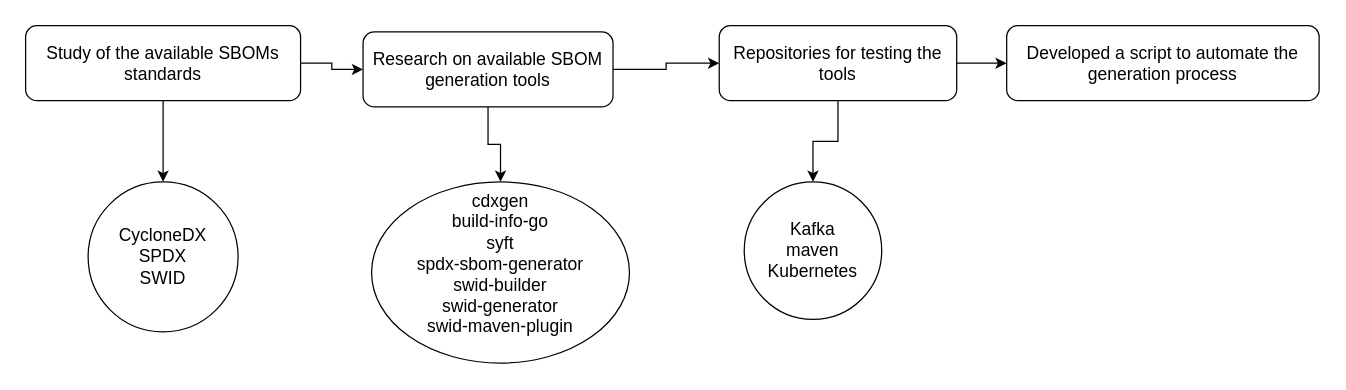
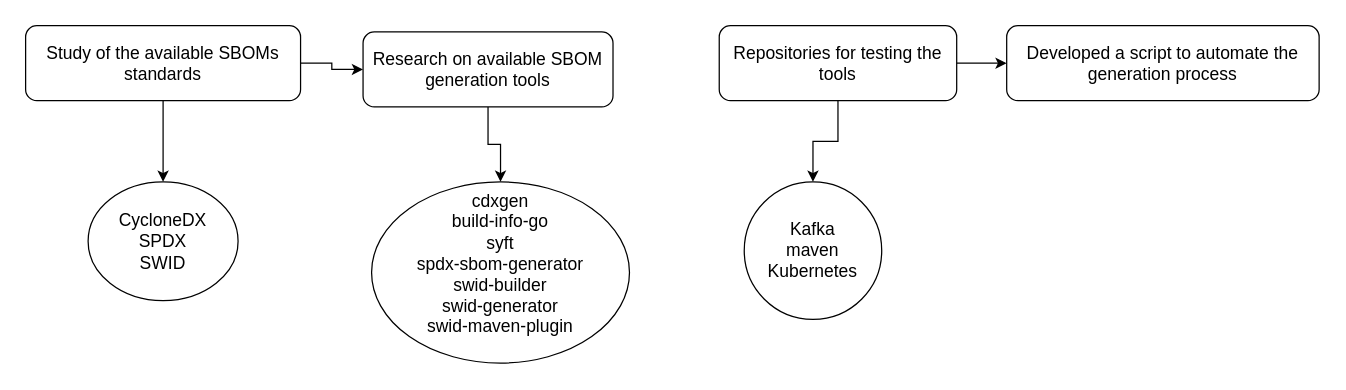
(665, 69) -> none
(163, 257) -> (163, 241)
